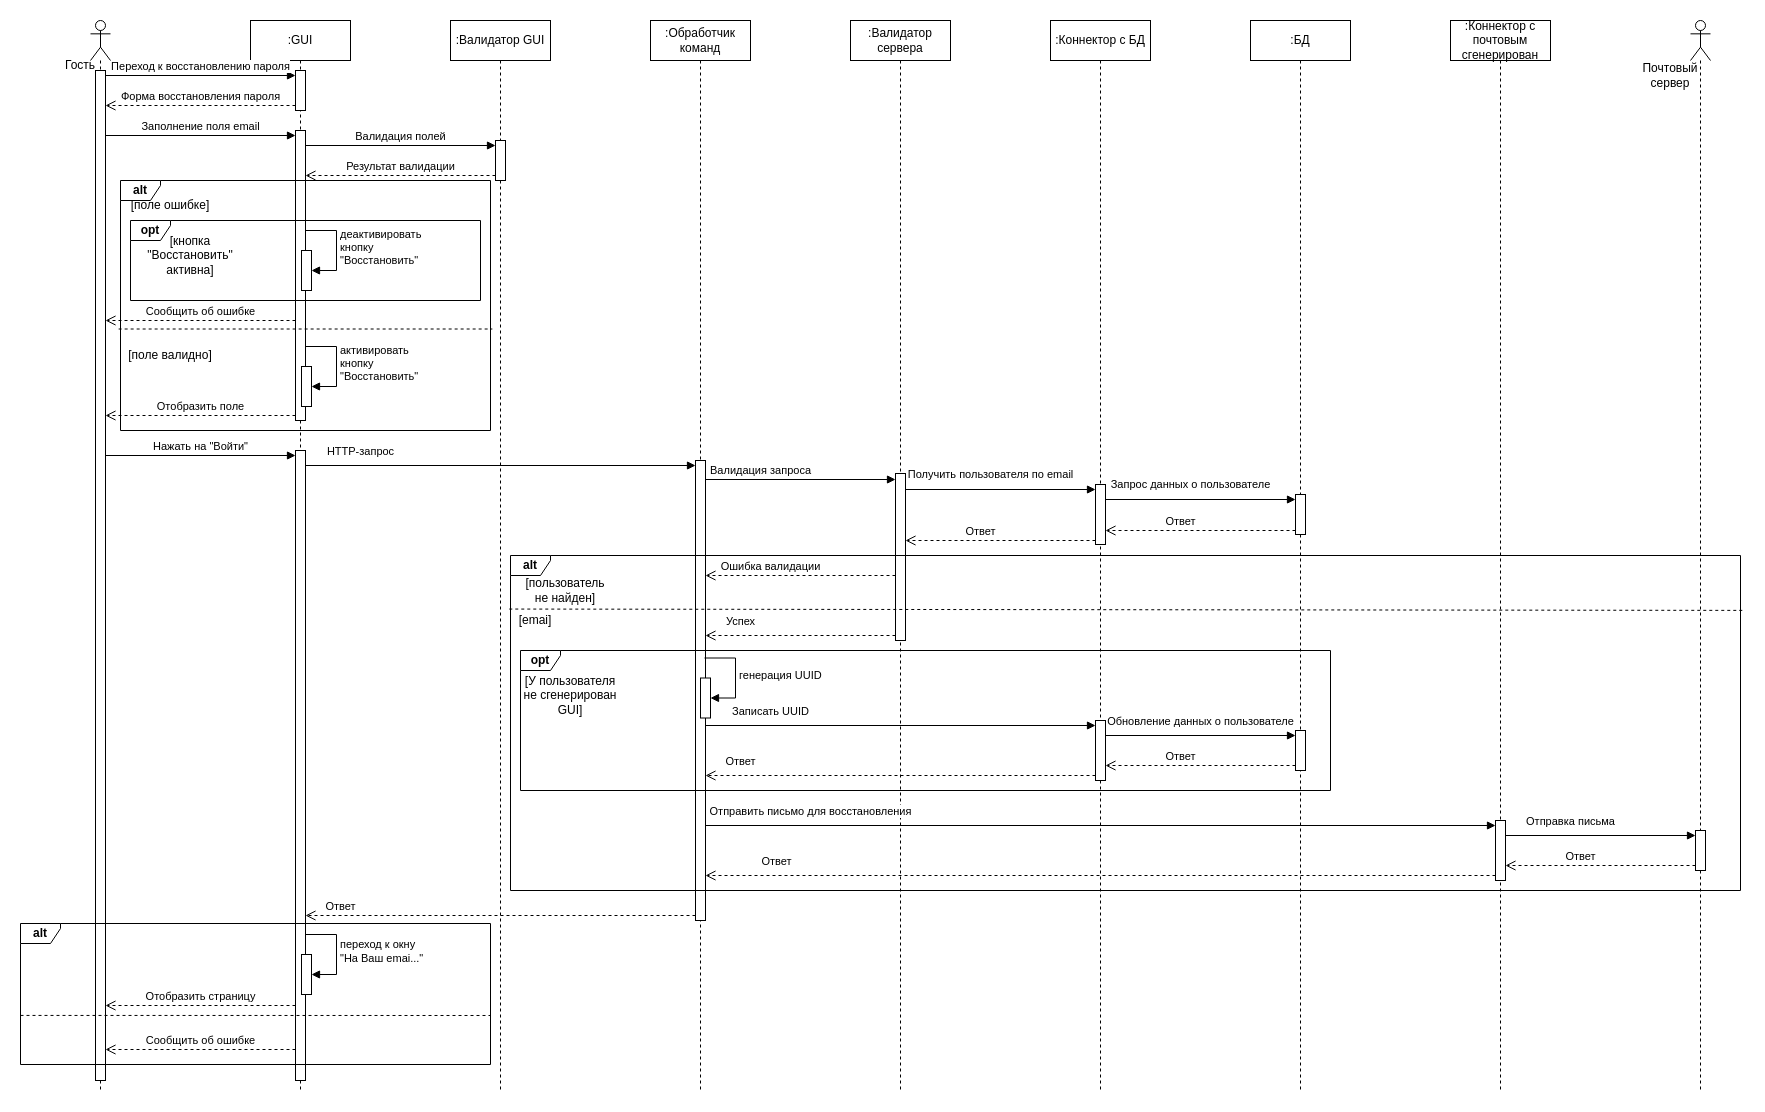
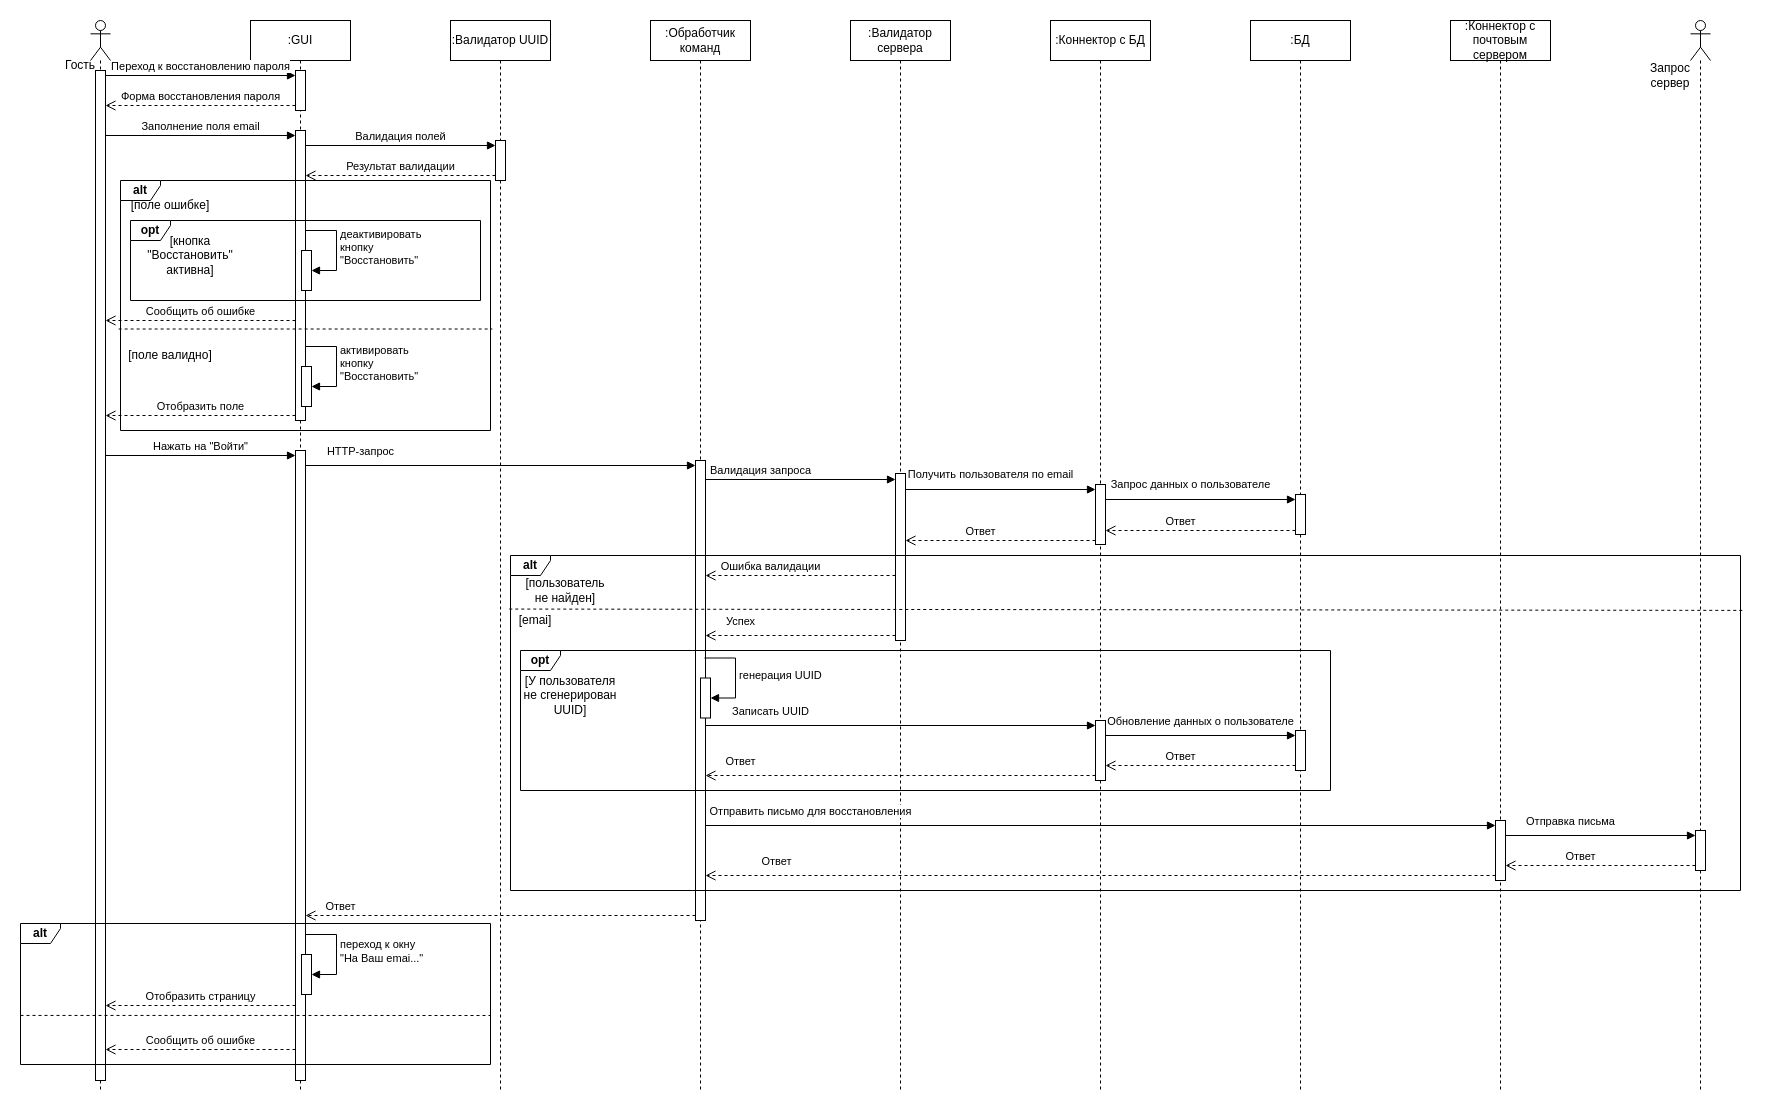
(501, 41) -> (501, 41)
(1501, 41) -> (1501, 41)
(1671, 76) -> (1671, 76)
(571, 696) -> (571, 696)
